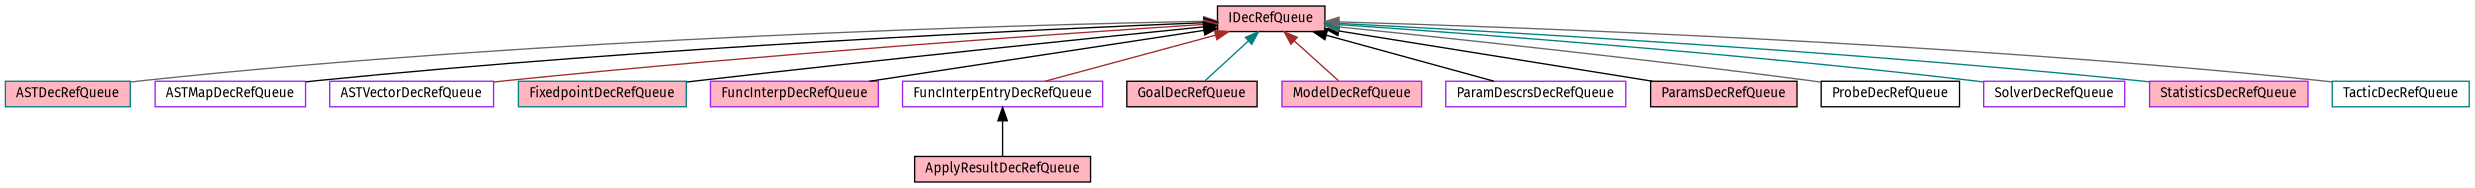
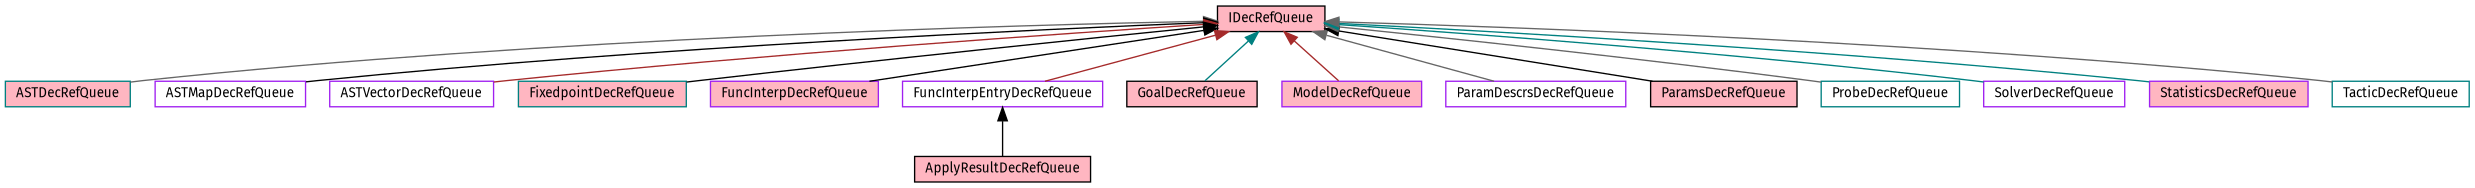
(1410, 58) -> (1410, 58)
(1890, 94) -> (1890, 94)
